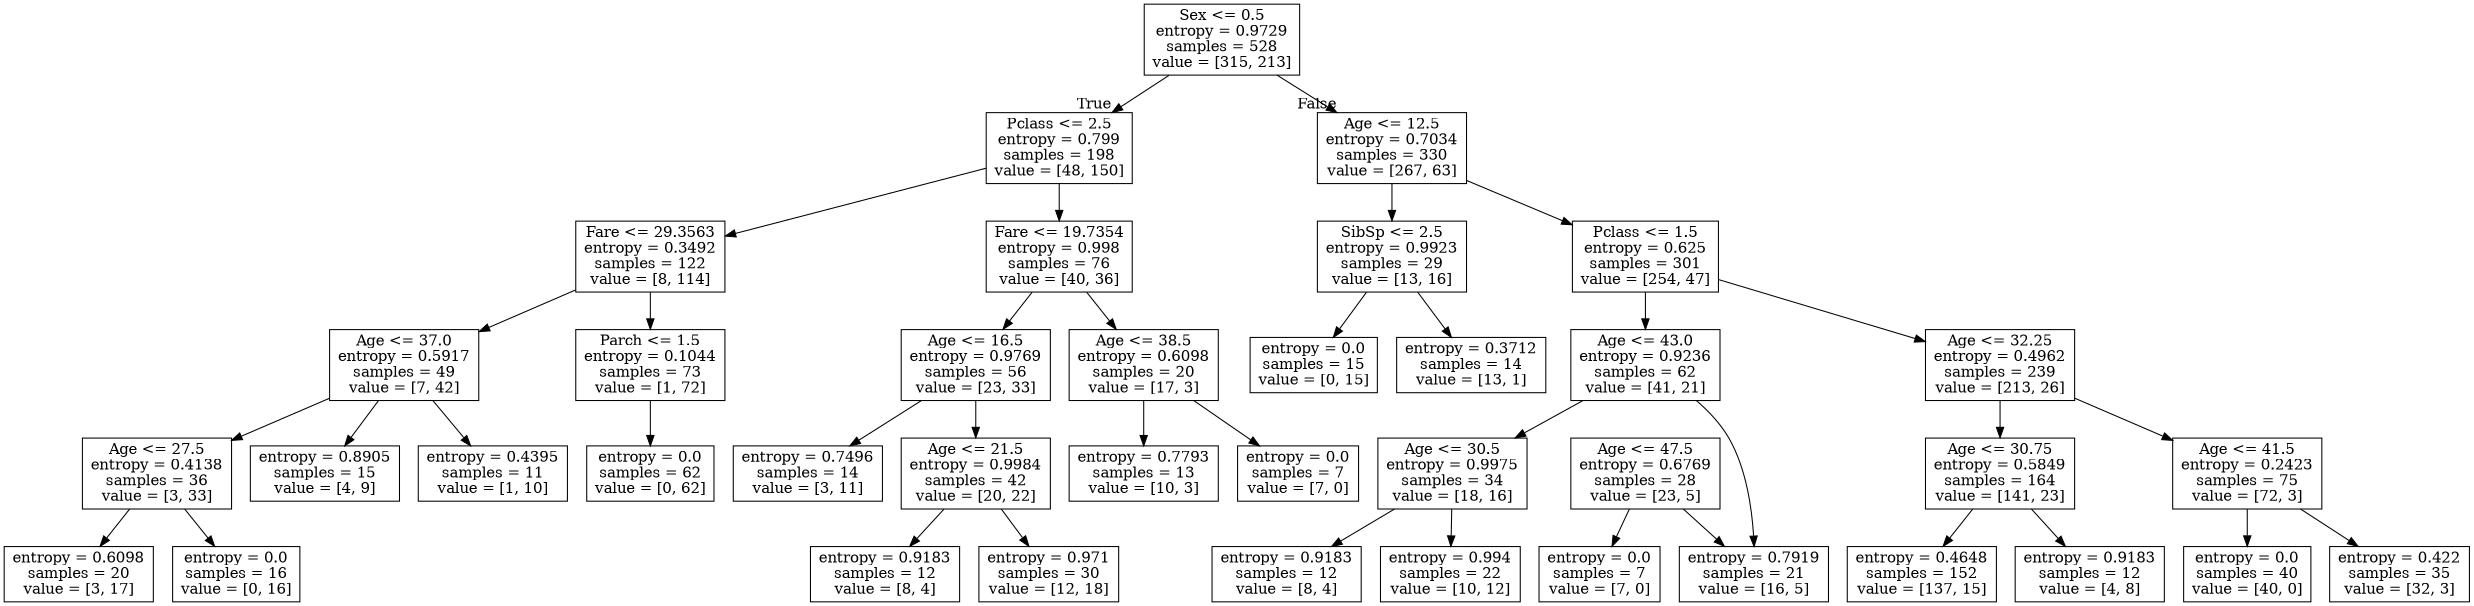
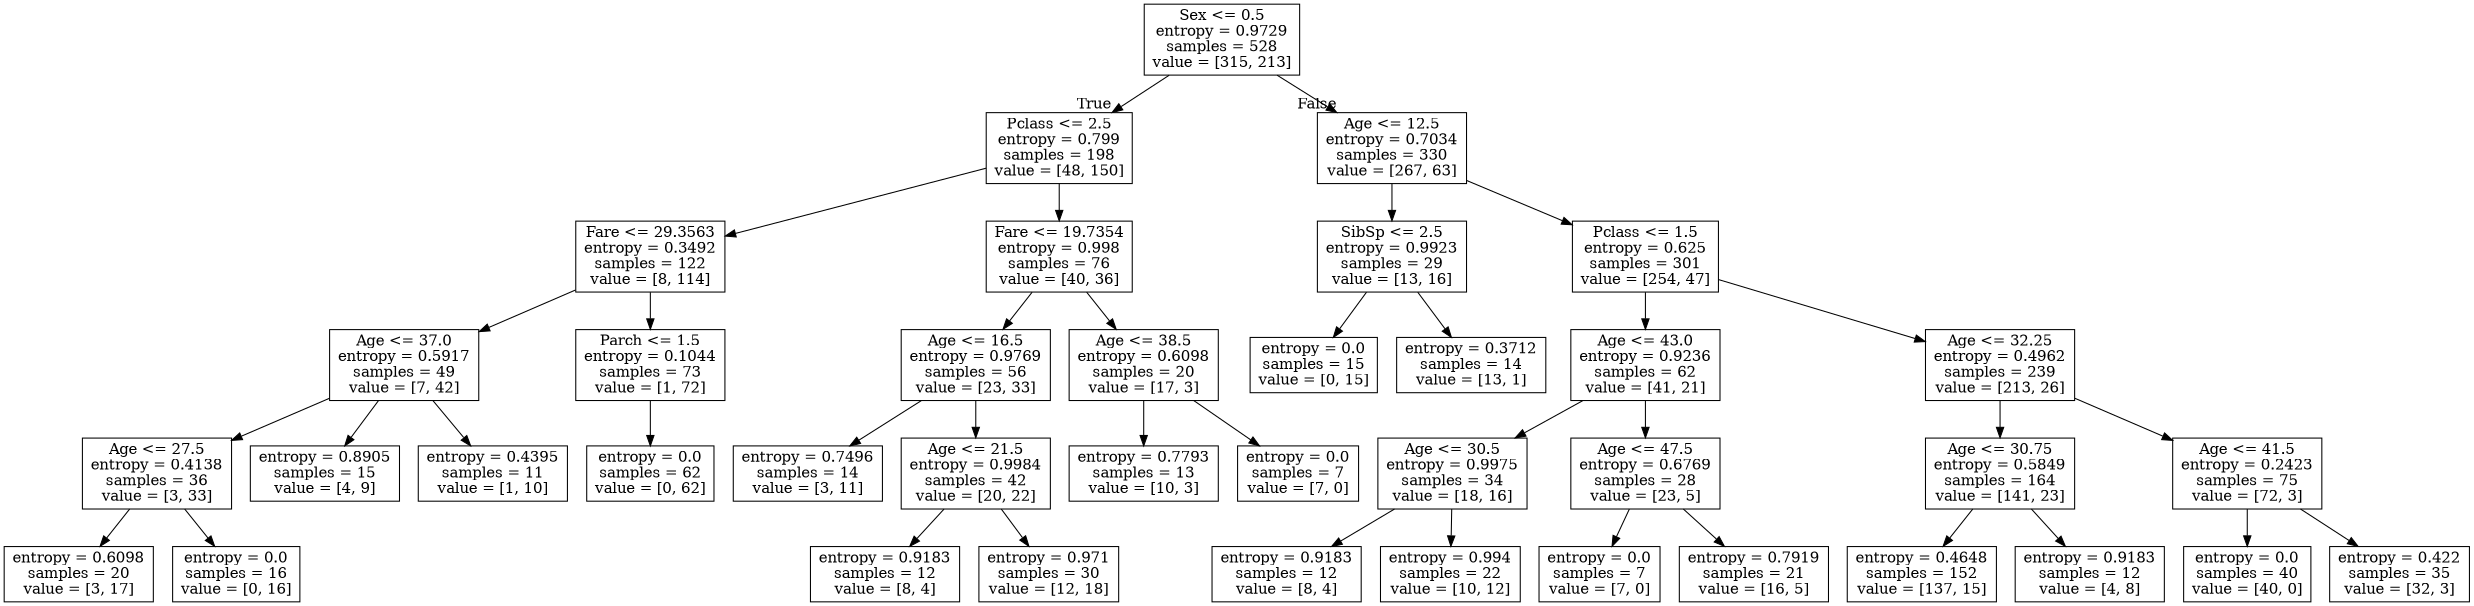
(1740, 462) -> (1645, 414)
